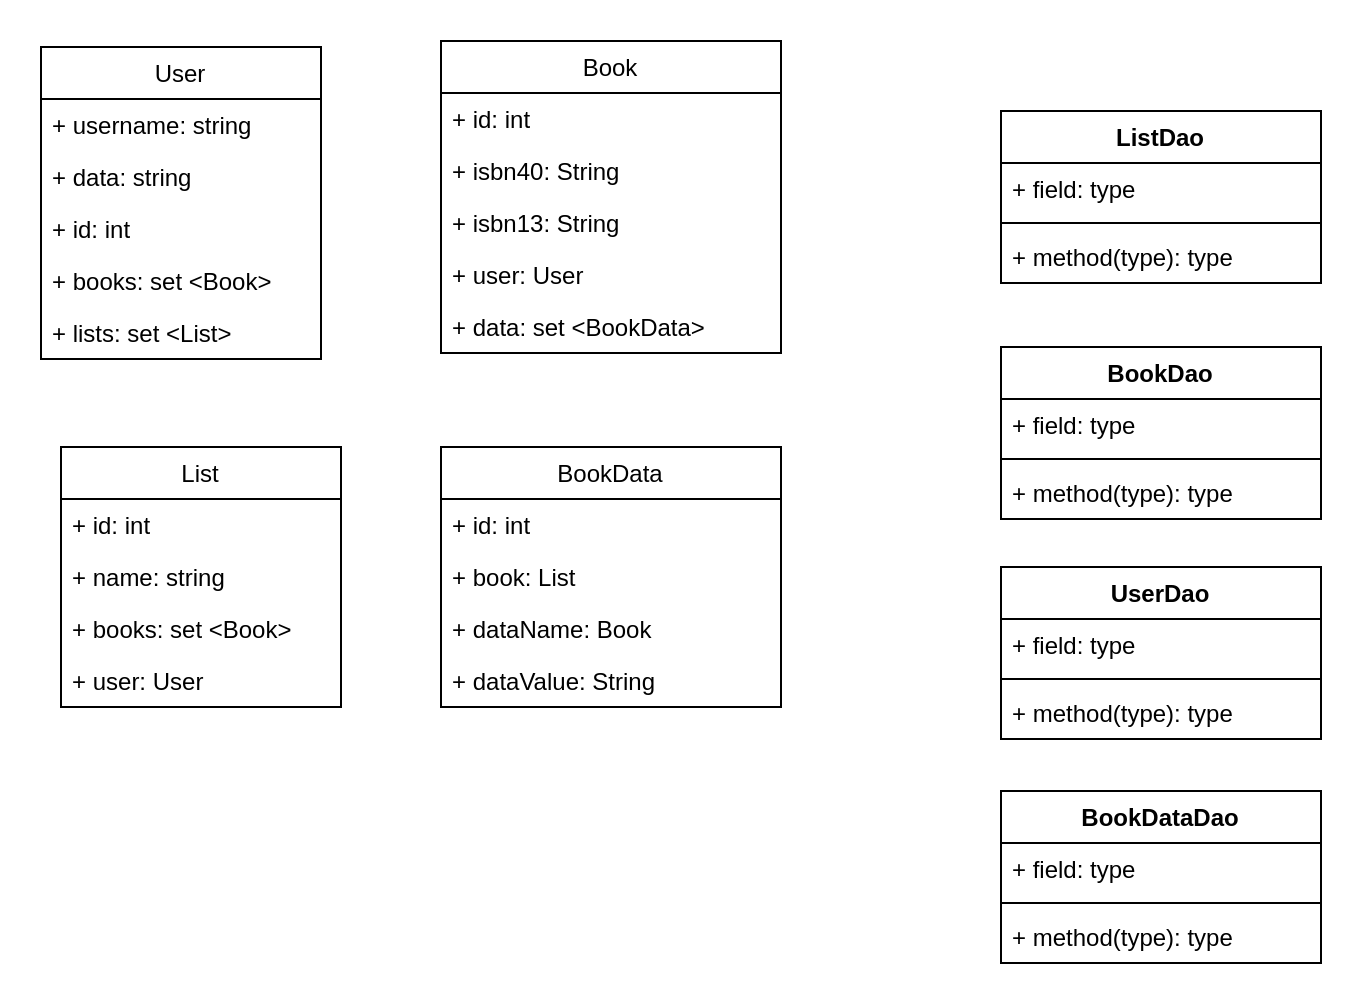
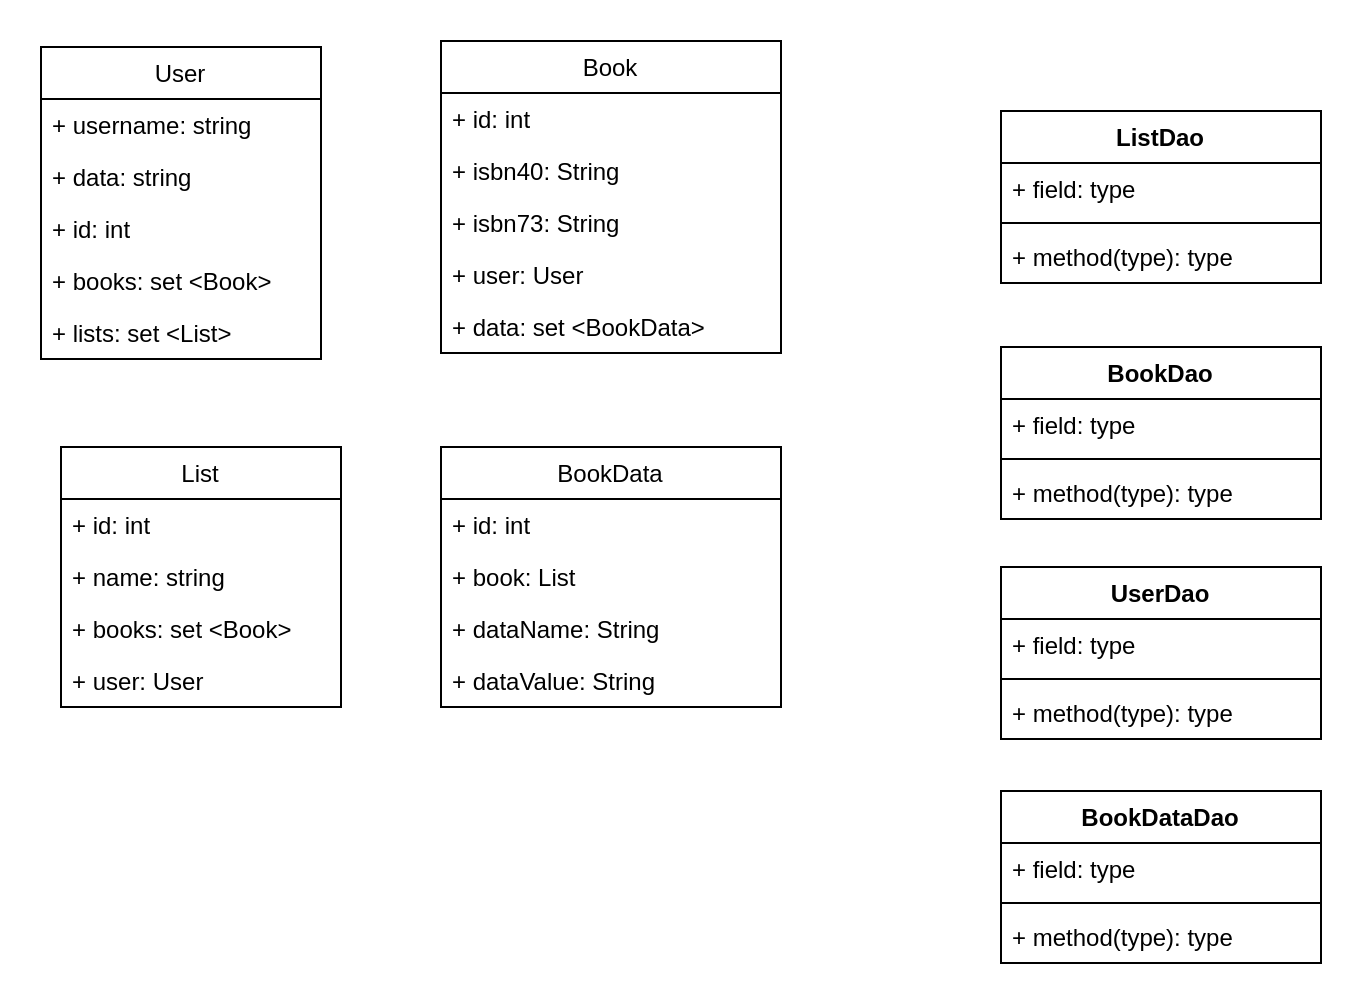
(544, 224) -> (544, 224)
(550, 630) -> (560, 630)
